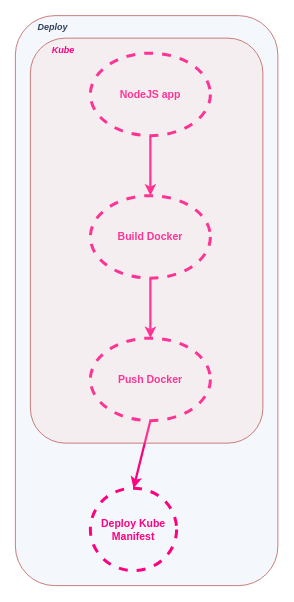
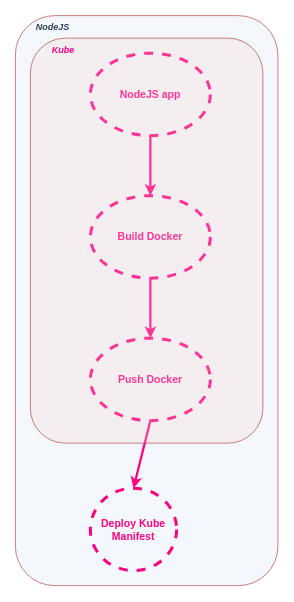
(53, 27) -> (53, 27)
